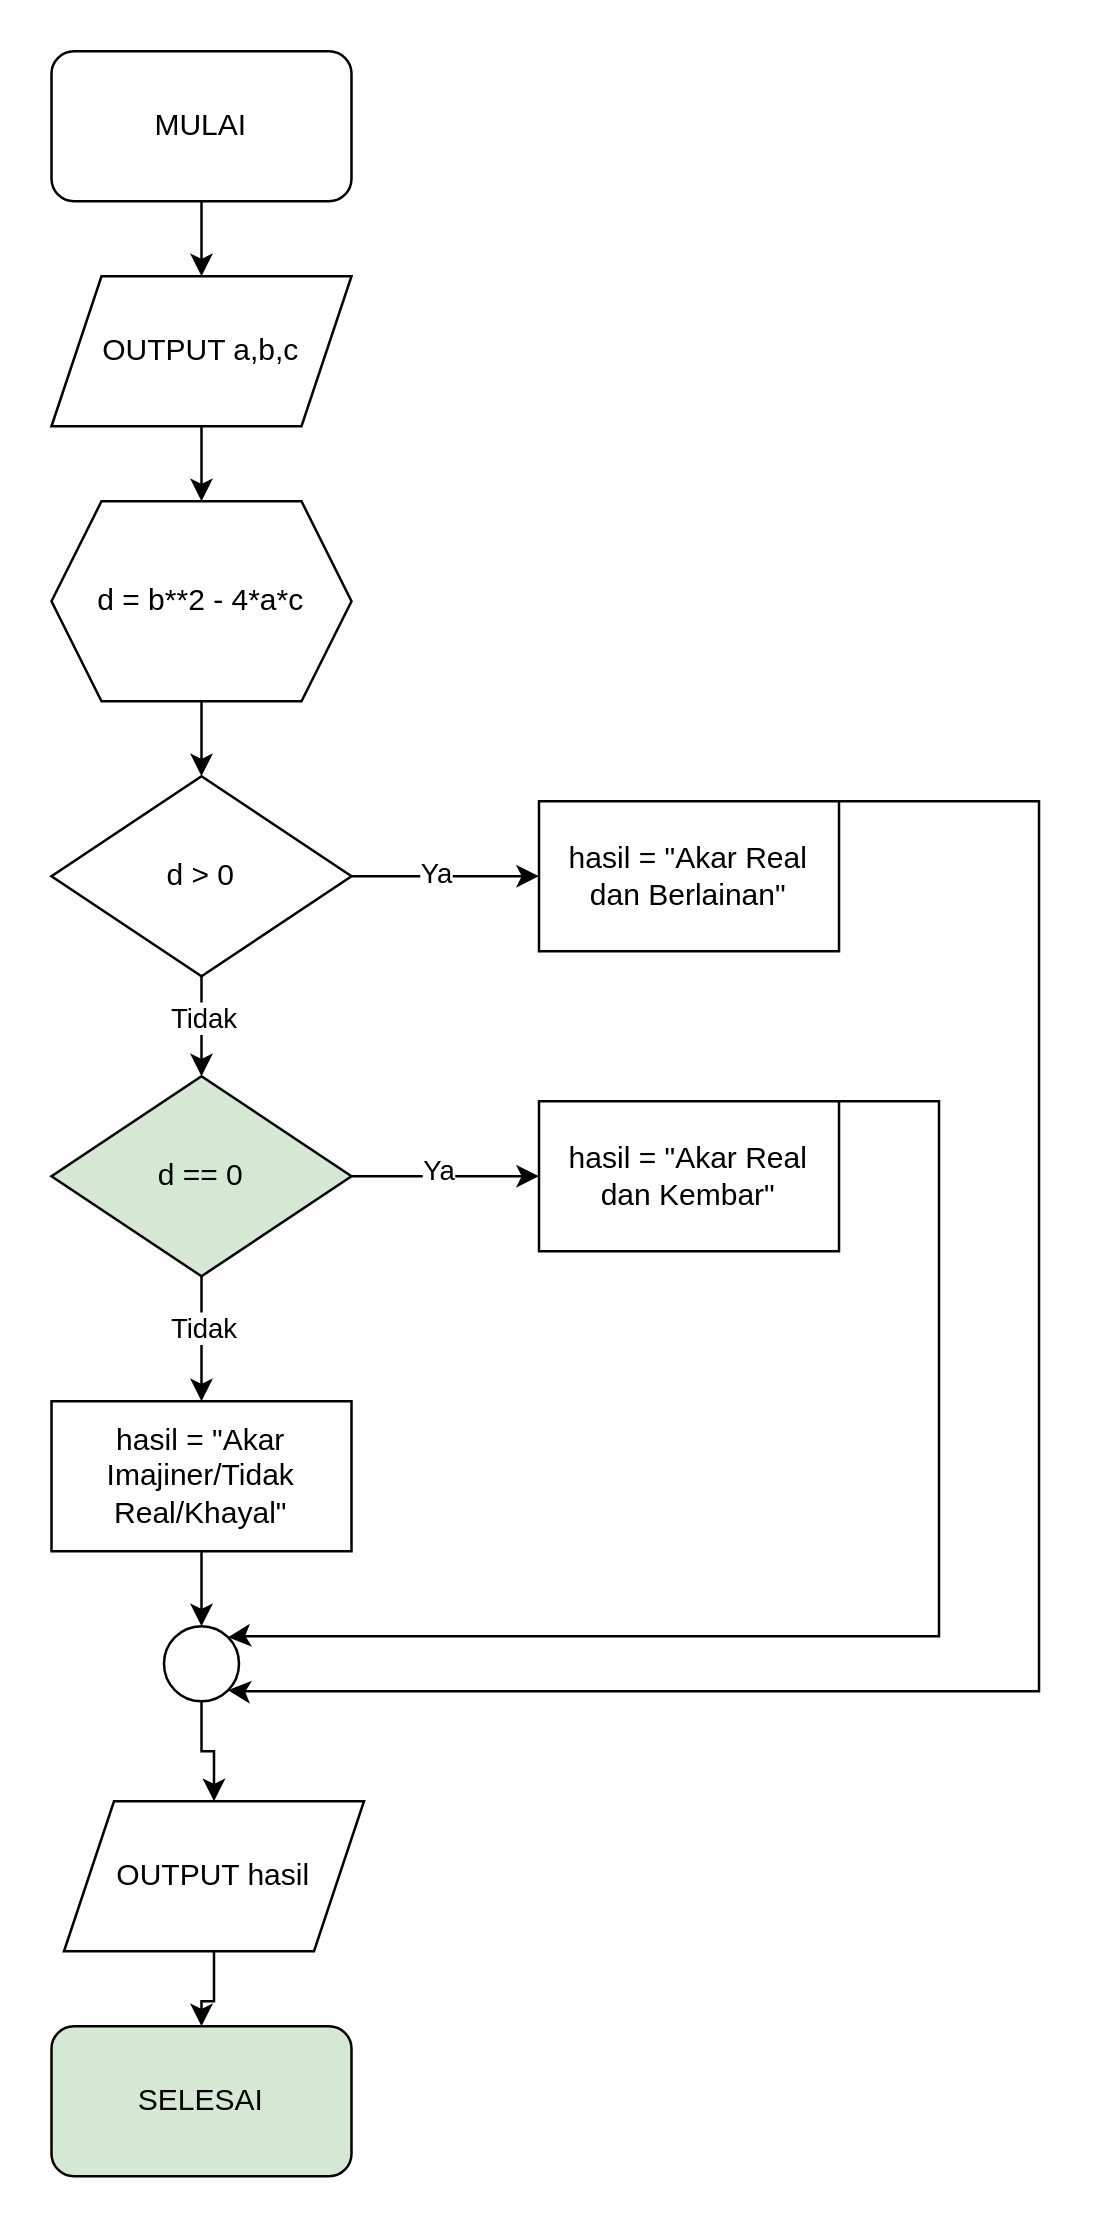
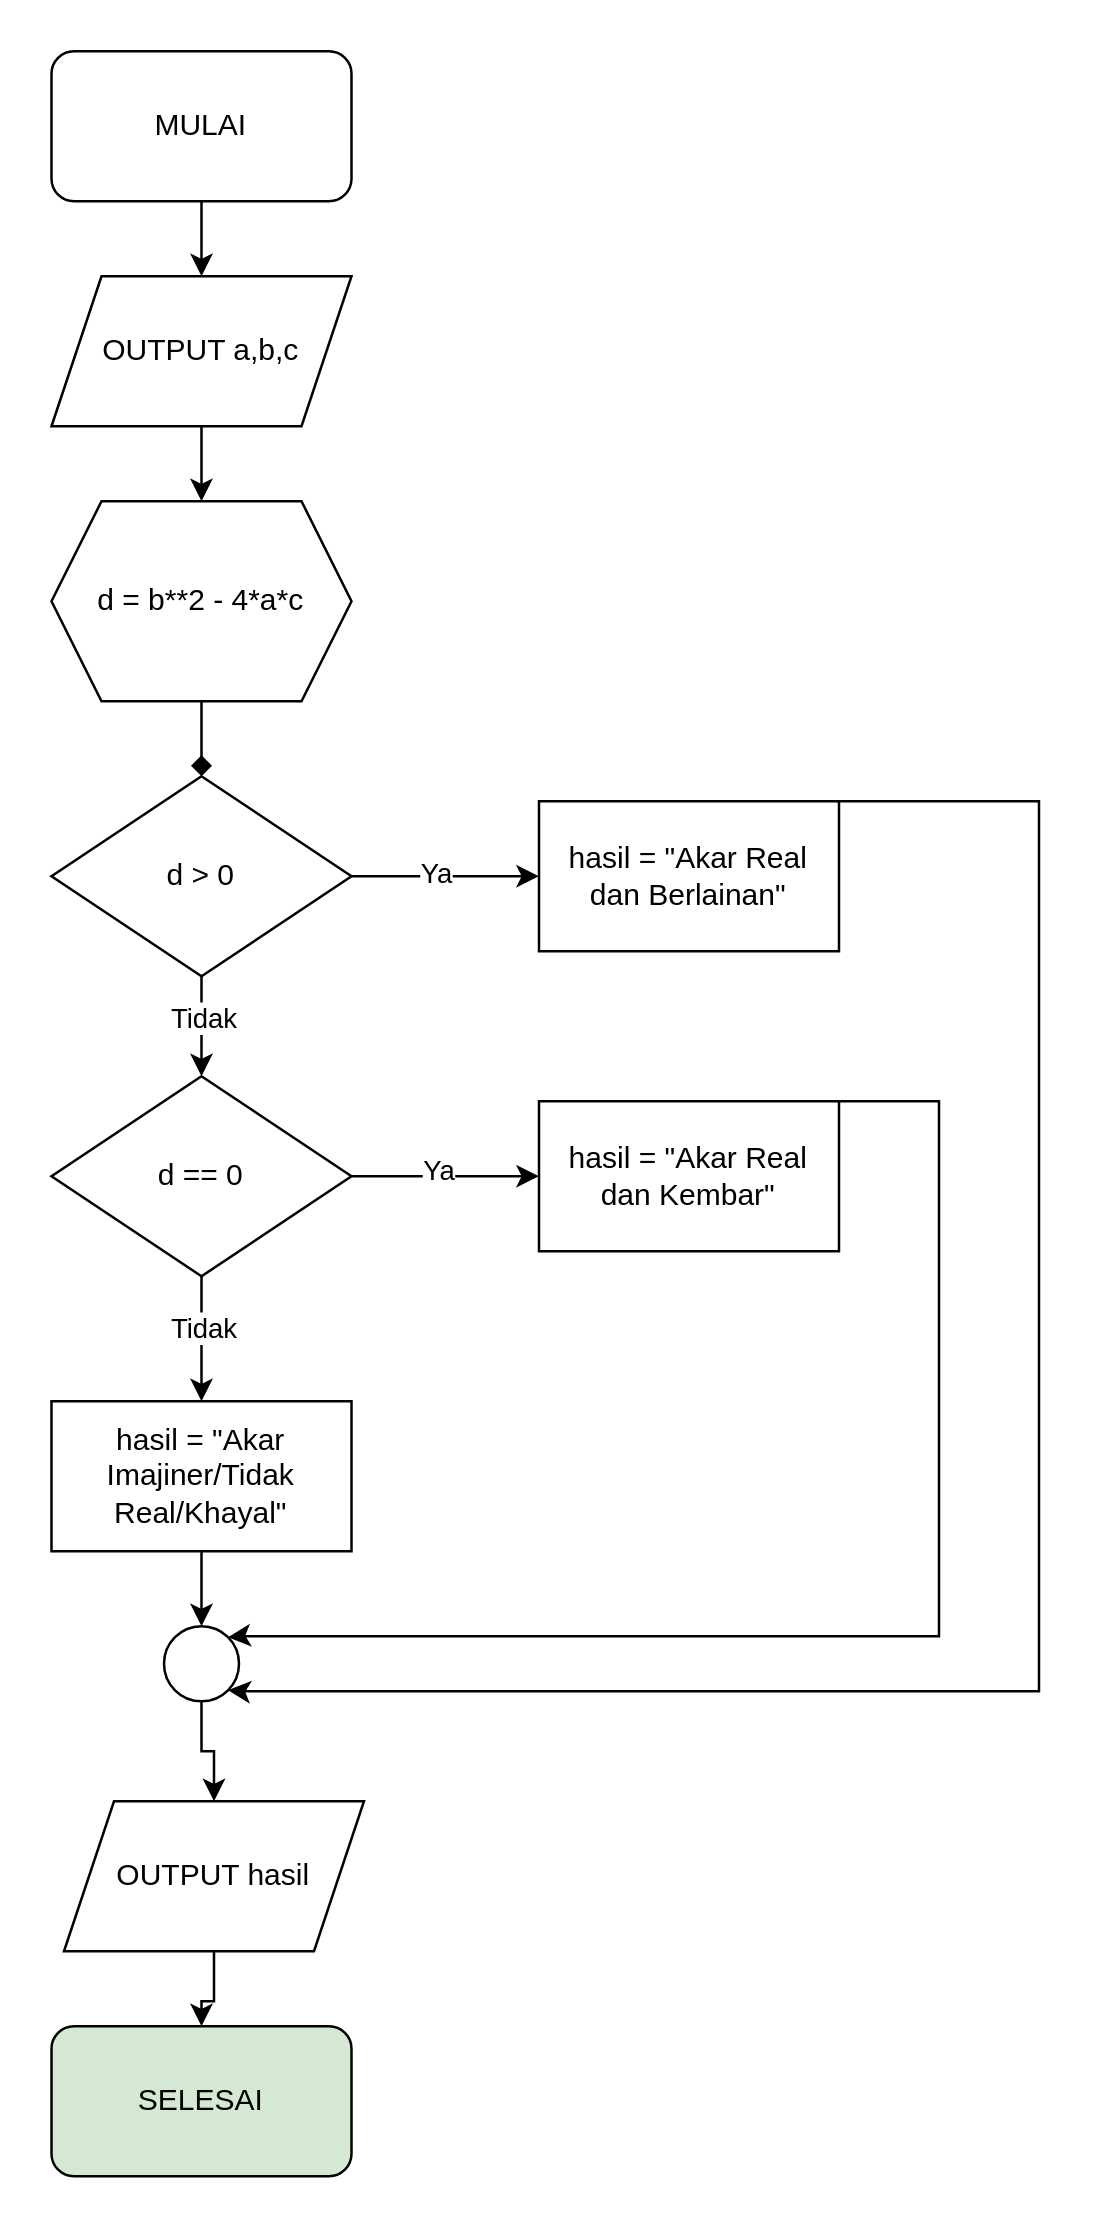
(201, 757) -> (201, 756)
(201, 1176) -> (201, 1176)
